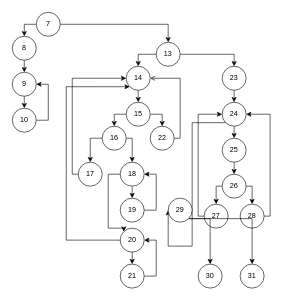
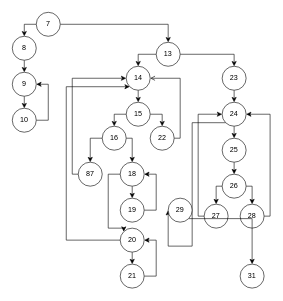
(90, 174) -> (90, 174)
(210, 258) -> none
(210, 276) -> none
